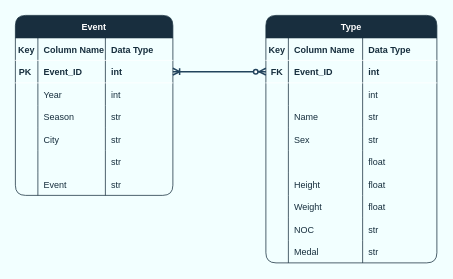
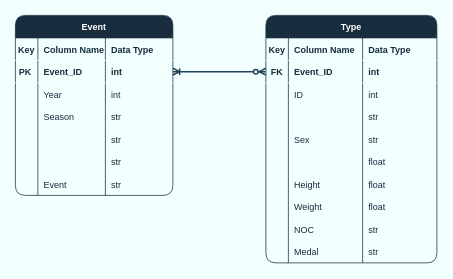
none -> (326, 94)
(326, 117) -> none
(72, 139) -> none
